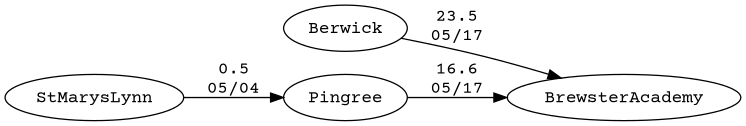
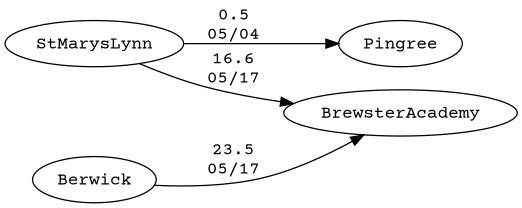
(451, 98) -> (209, 88)
